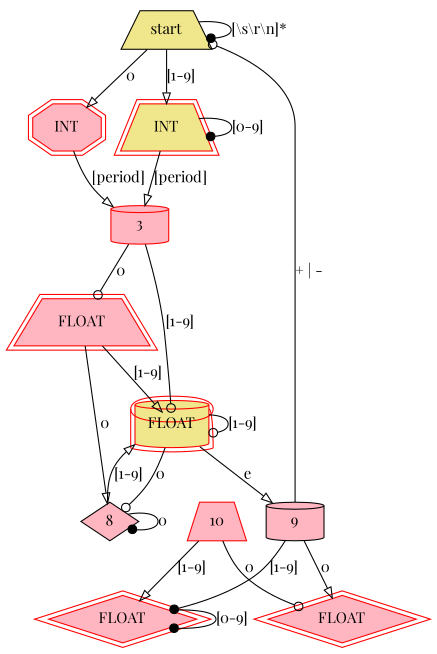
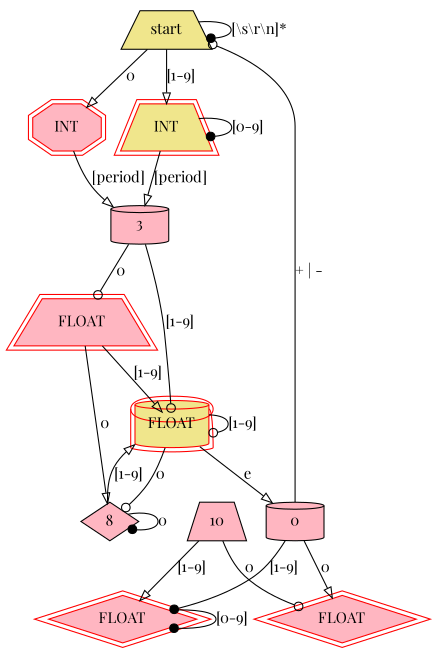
(140, 225) -> (140, 225)
(217, 521) -> (217, 521)
(295, 521) -> (295, 521)
